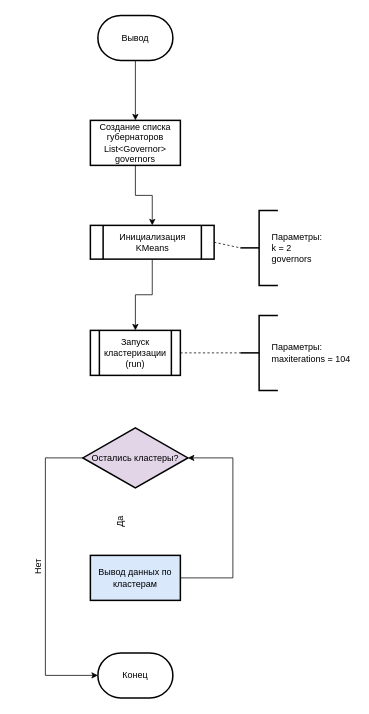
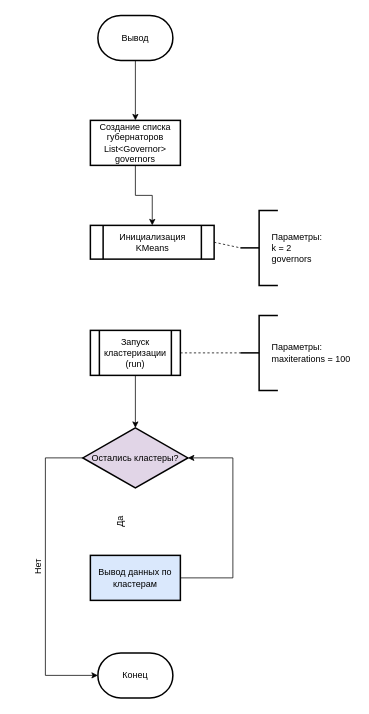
(147, 295) -> none
(312, 353) -> (312, 353)
none -> (135, 399)
